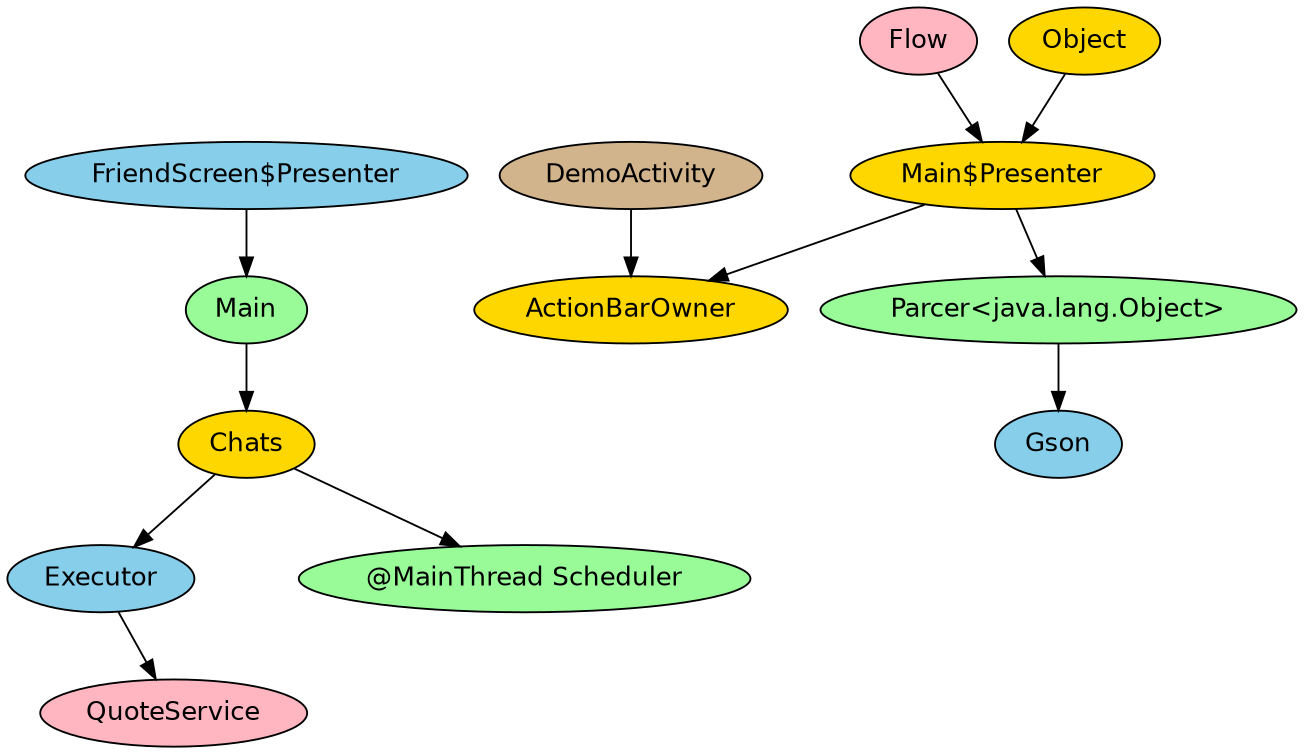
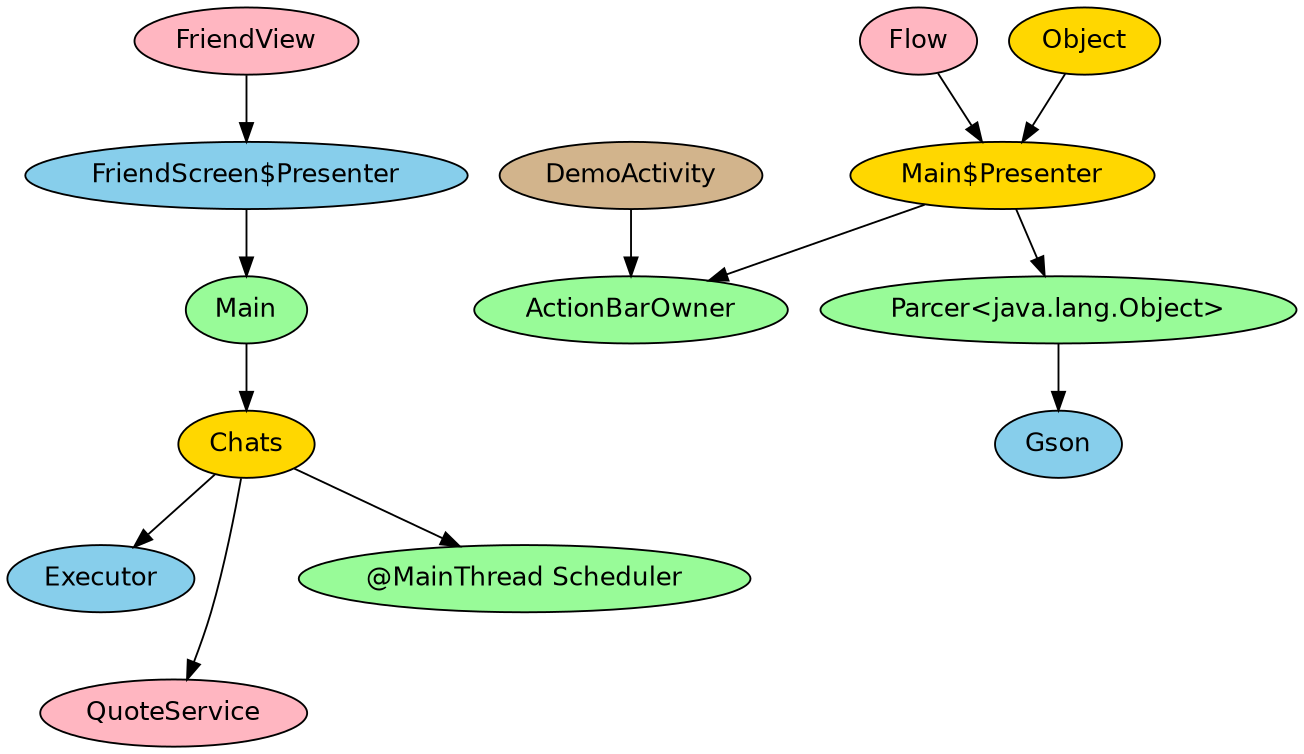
none -> (246, 41)
(631, 310) -> (631, 310)
(132, 637) -> (222, 571)
